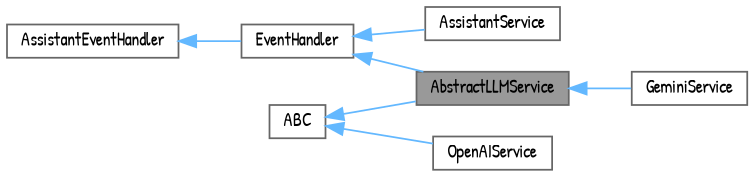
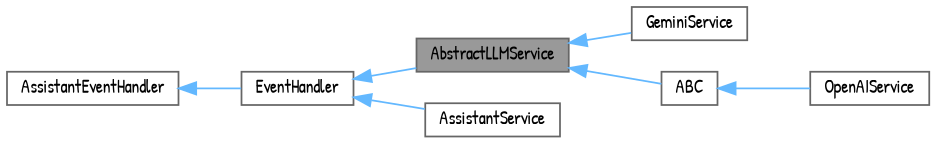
(380, 108) -> (624, 77)
